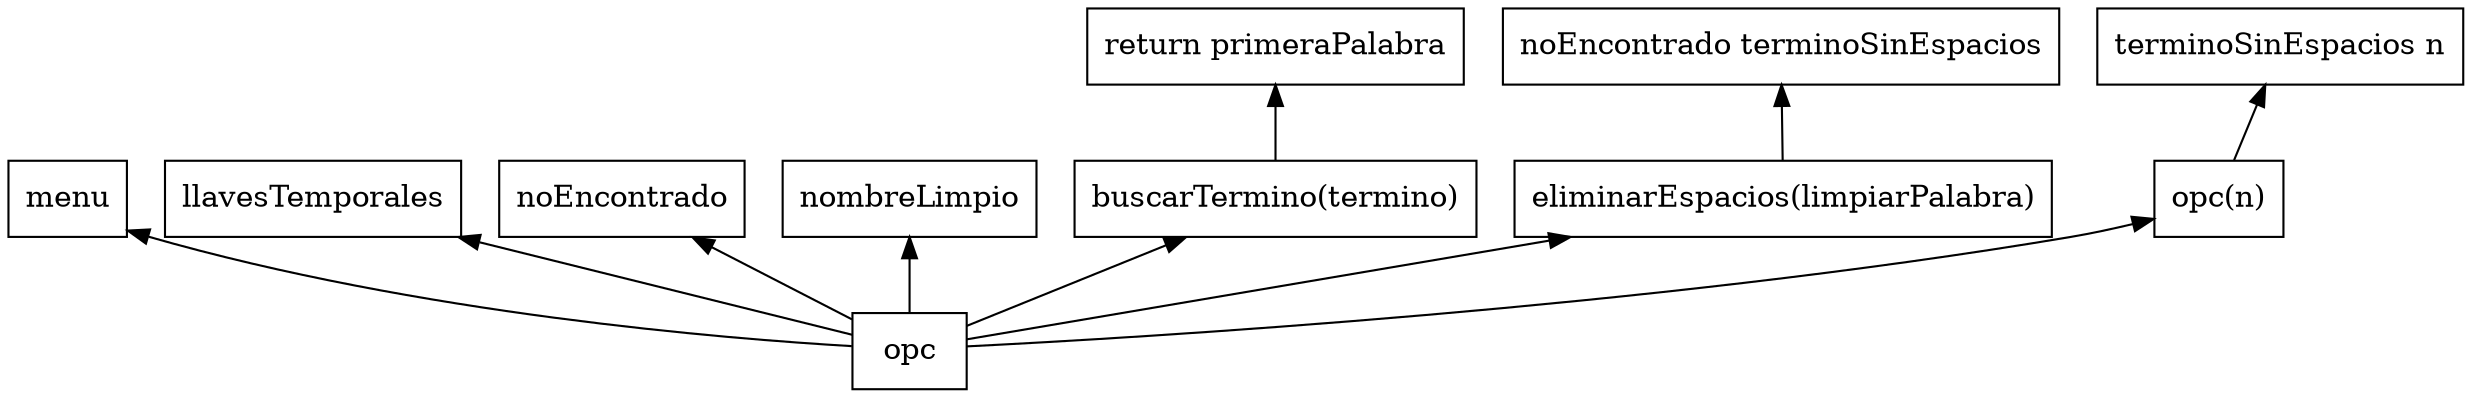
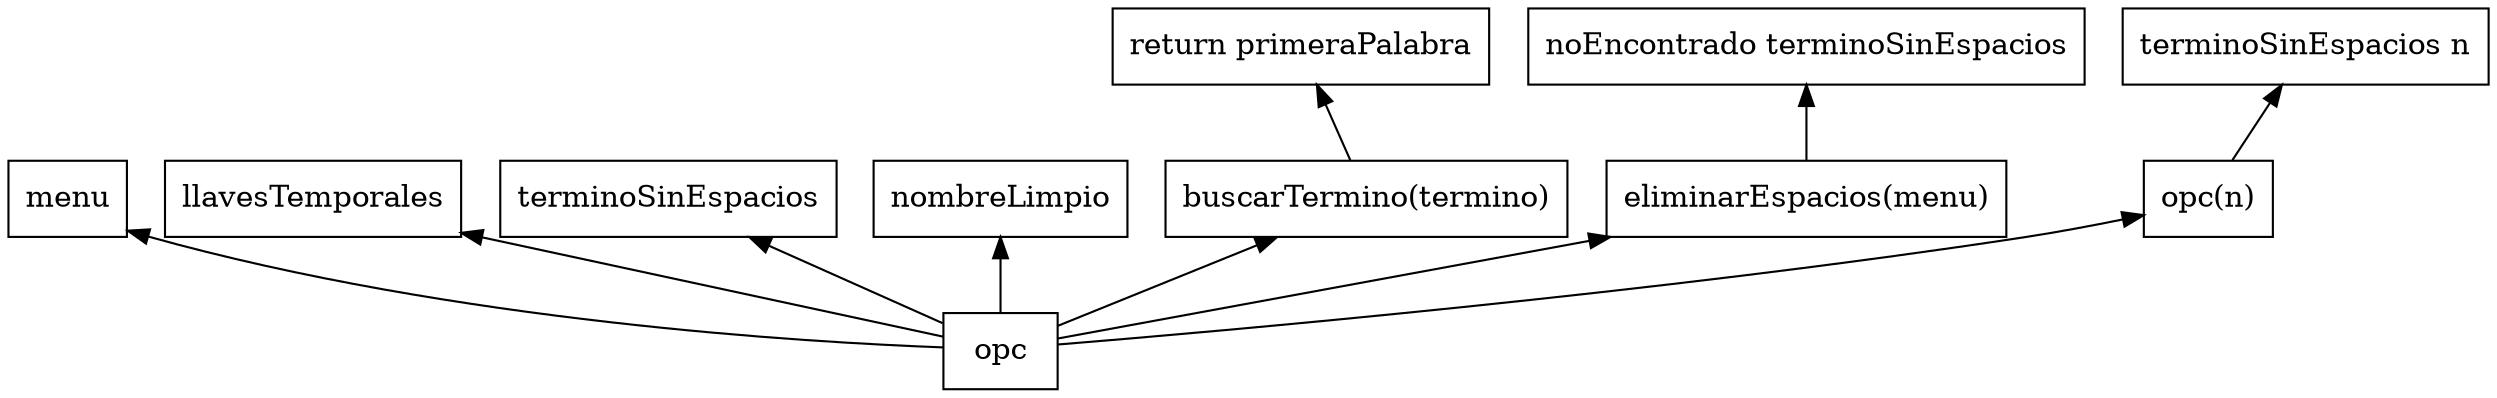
(622, 199) -> (668, 199)
(1783, 199) -> (1806, 199)
